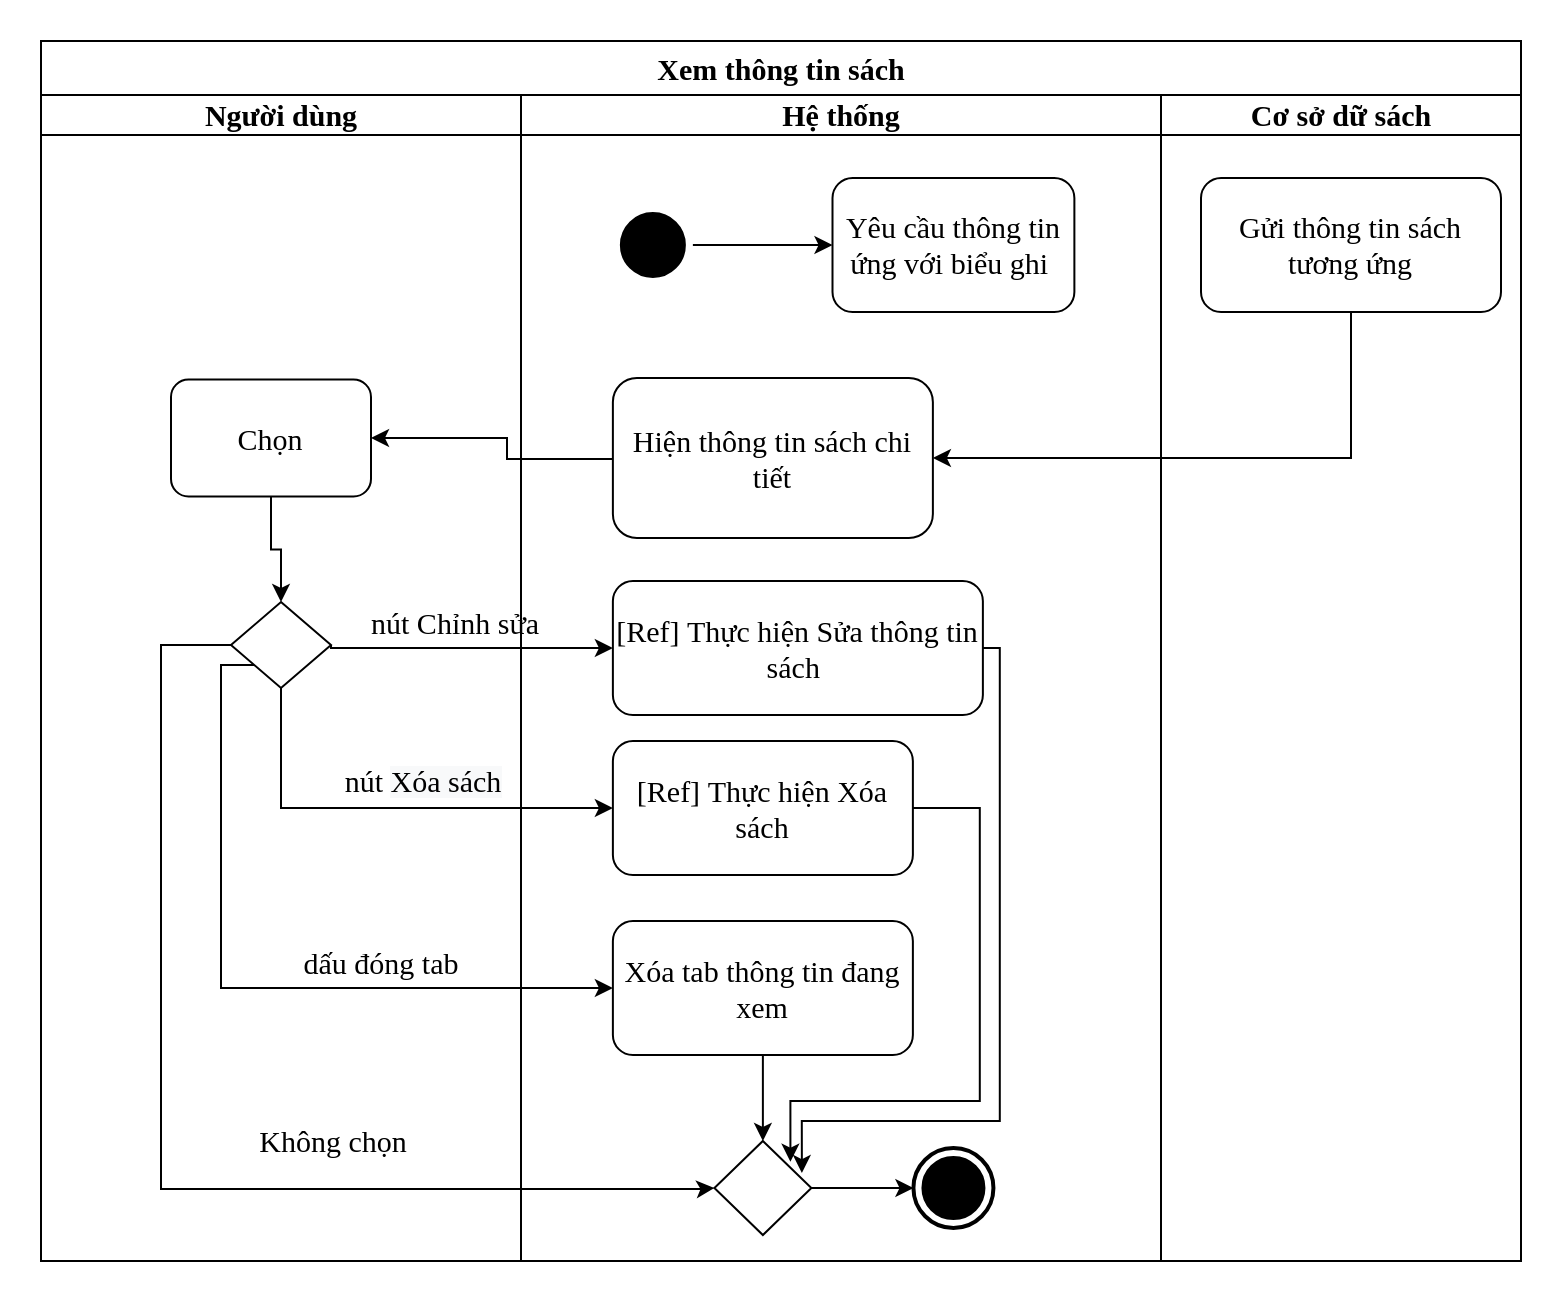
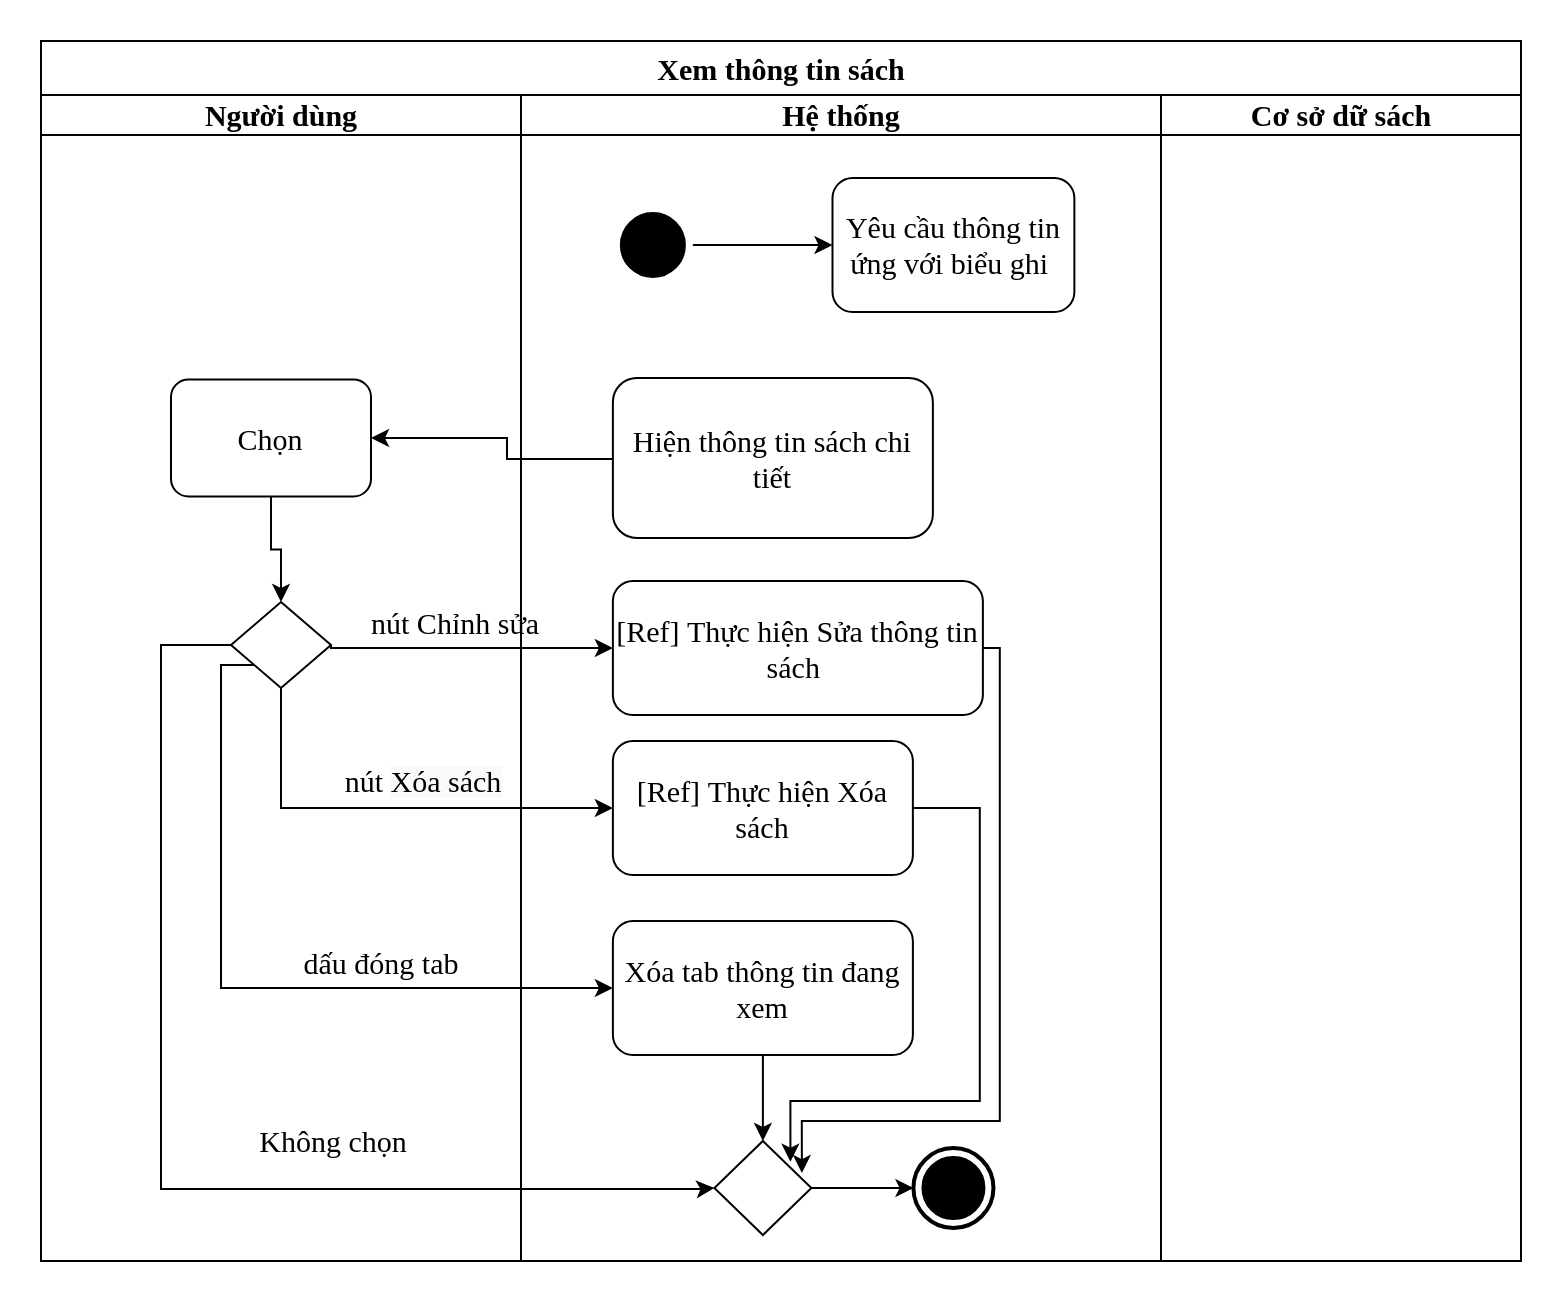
(1351, 245) -> none
(1331, 458) -> none
